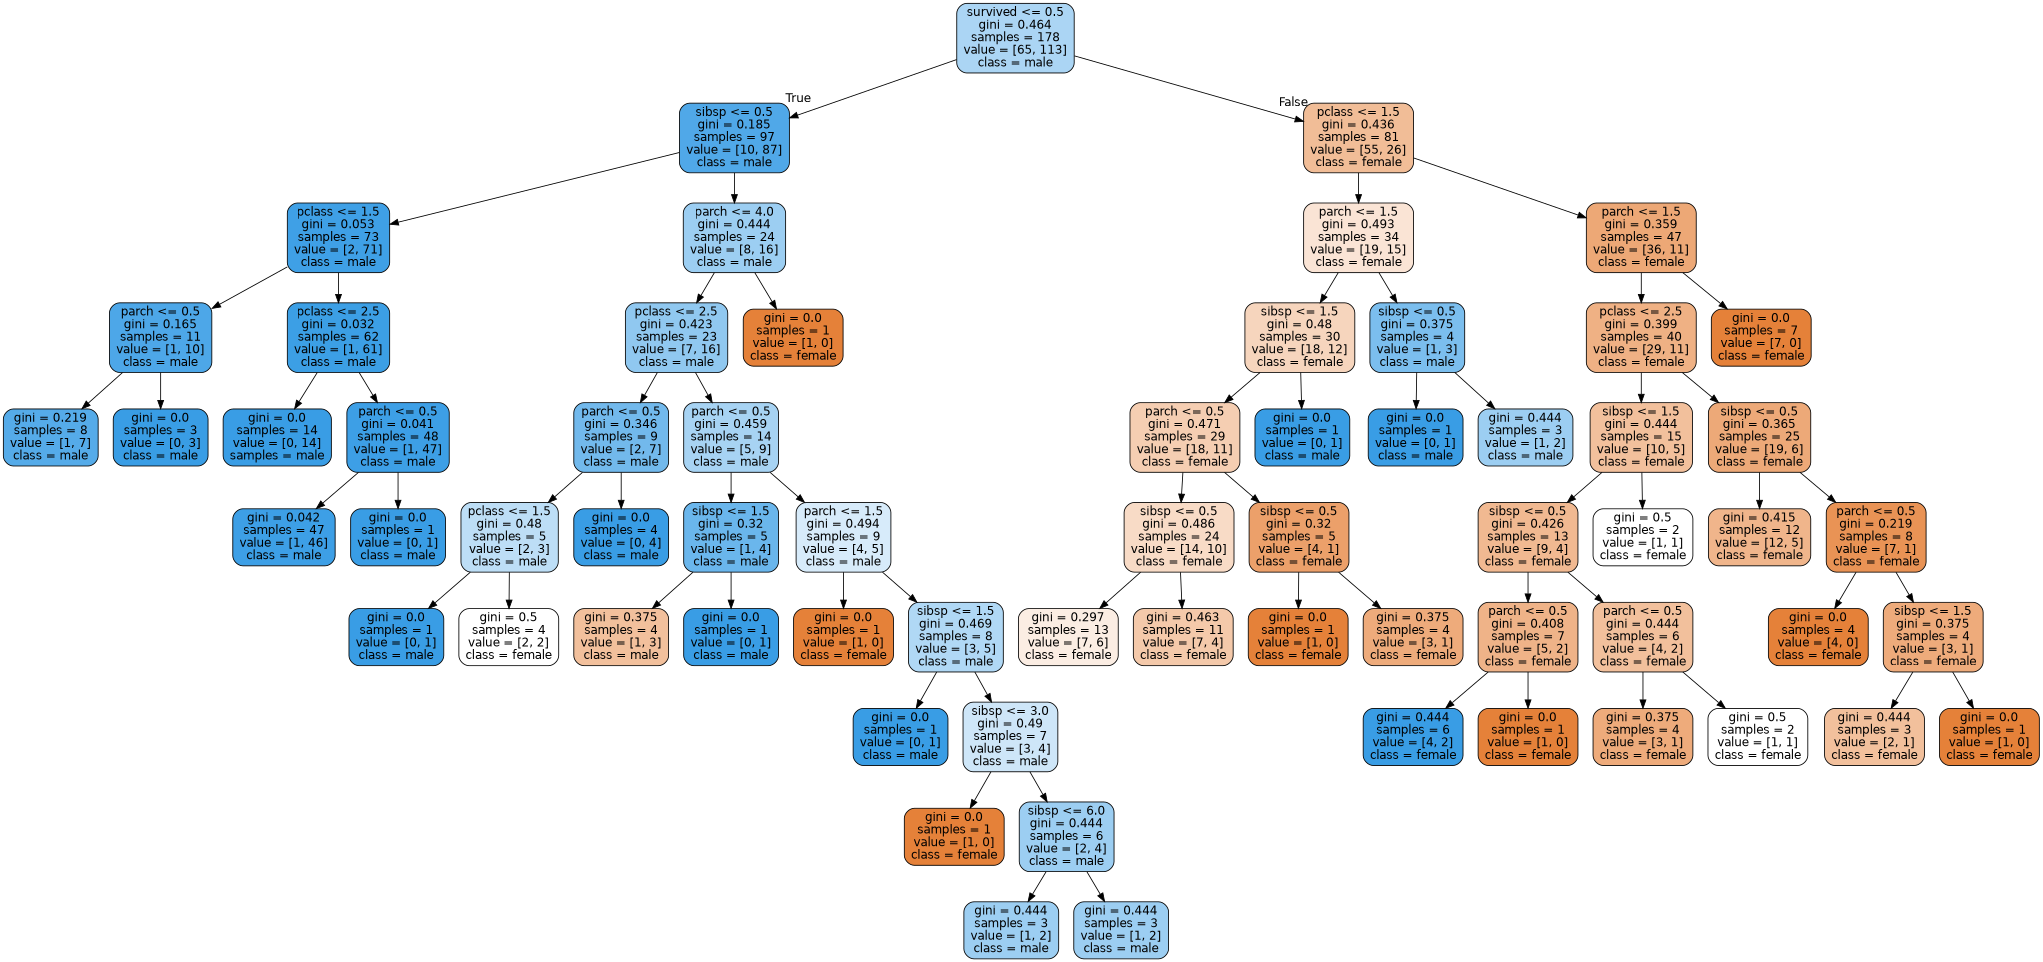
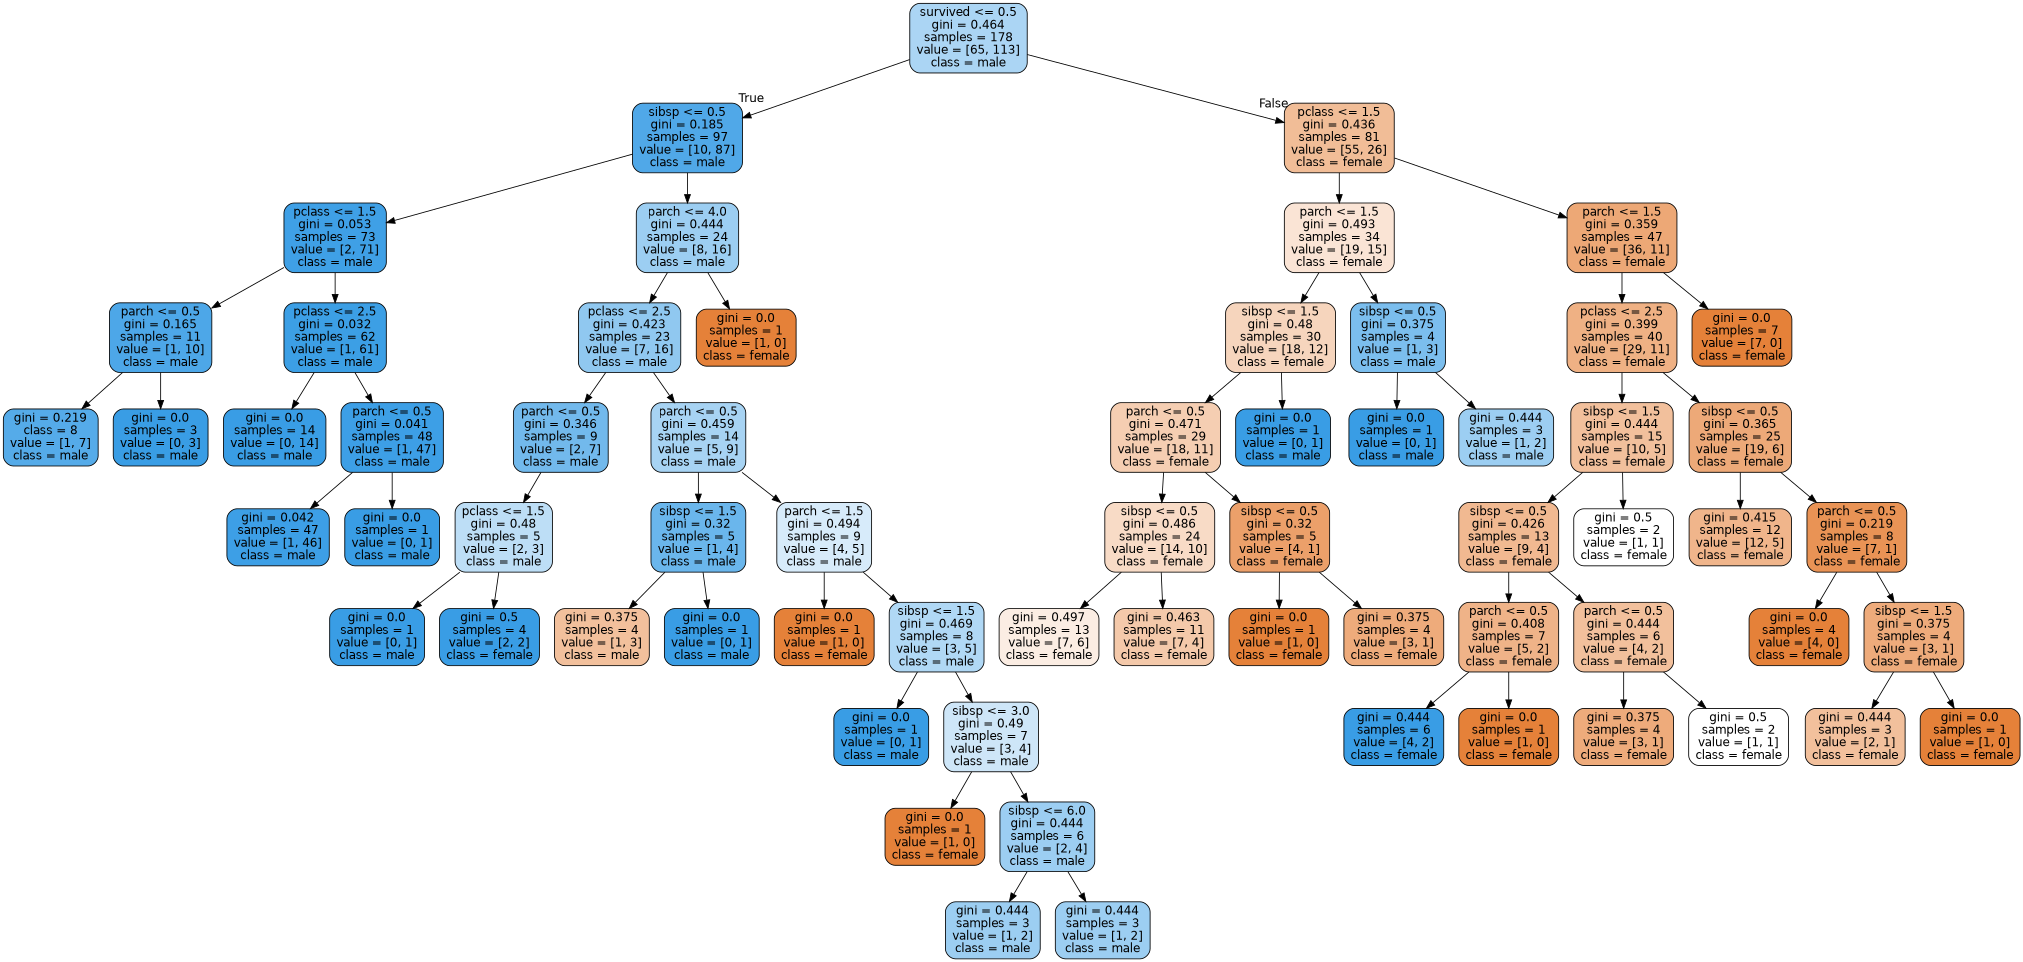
(51, 437) -> (51, 437)
(277, 437) -> (275, 437)
(621, 537) -> none
(509, 637) -> (489, 637)
(1068, 637) -> (1049, 637)
